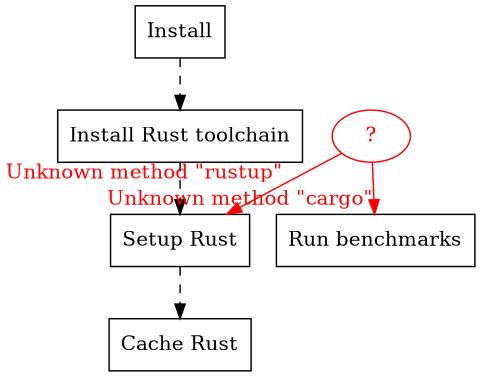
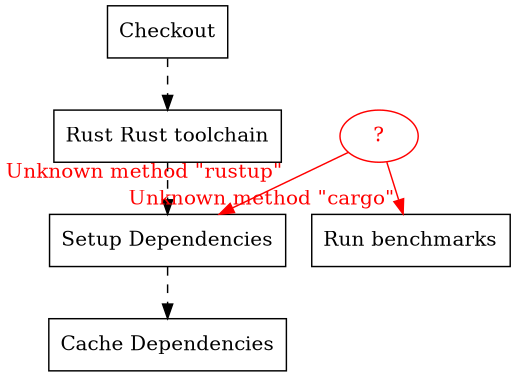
(180, 32) -> (168, 32)
(180, 136) -> (168, 136)
(180, 240) -> (168, 240)
(180, 345) -> (168, 345)
